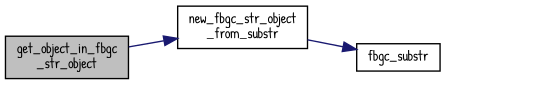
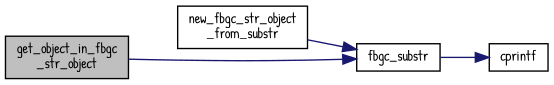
(146, 44) -> (236, 61)
none -> (519, 57)
